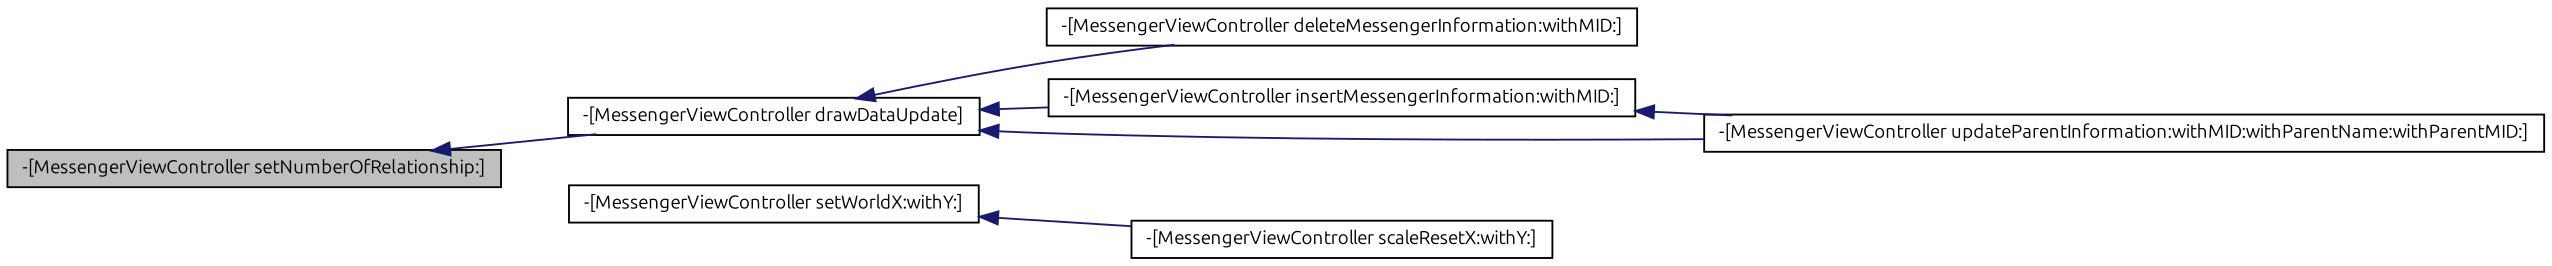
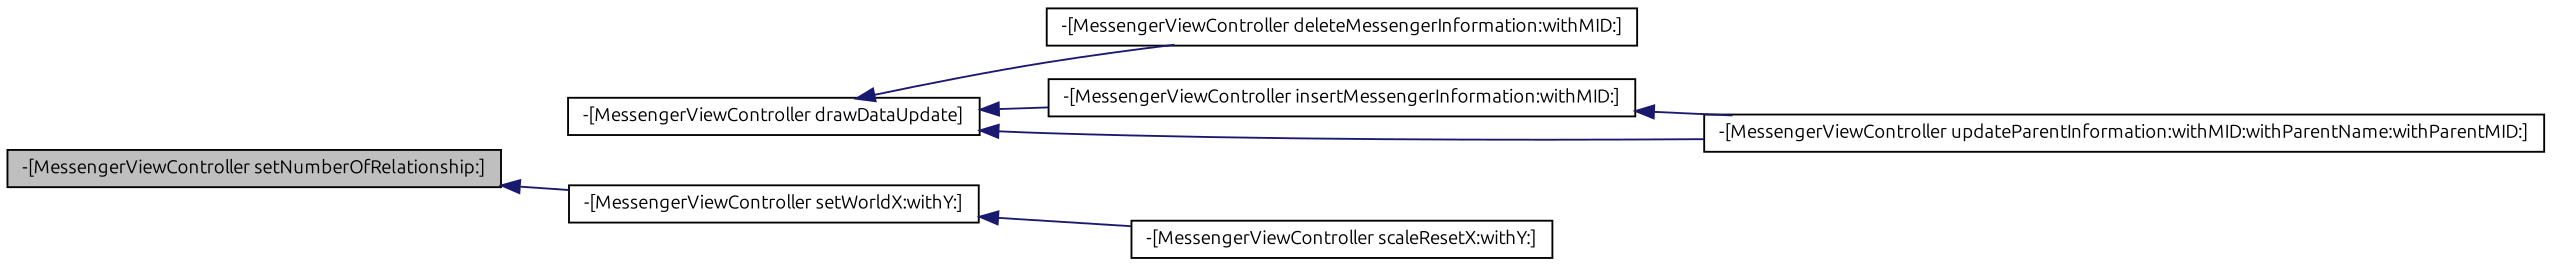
(523, 142) -> (545, 188)
